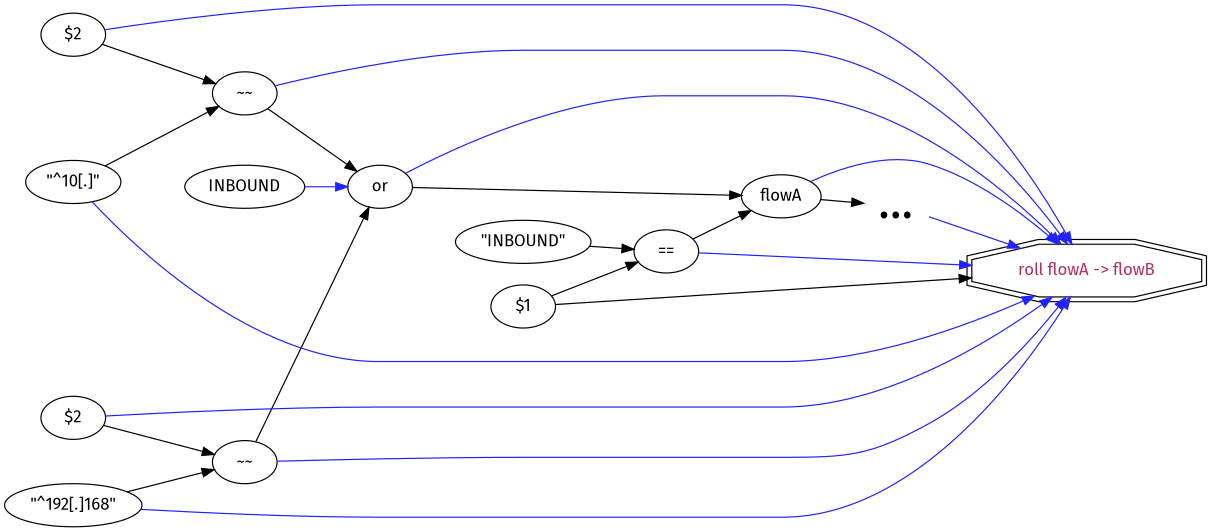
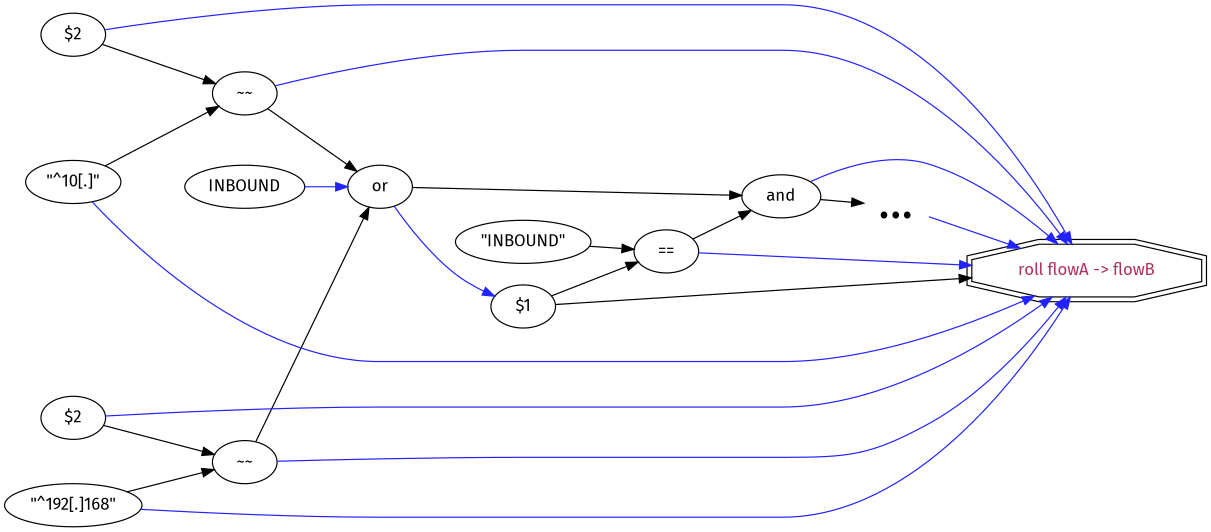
(743, 96) -> (434, 254)
(781, 196) -> (781, 196)
